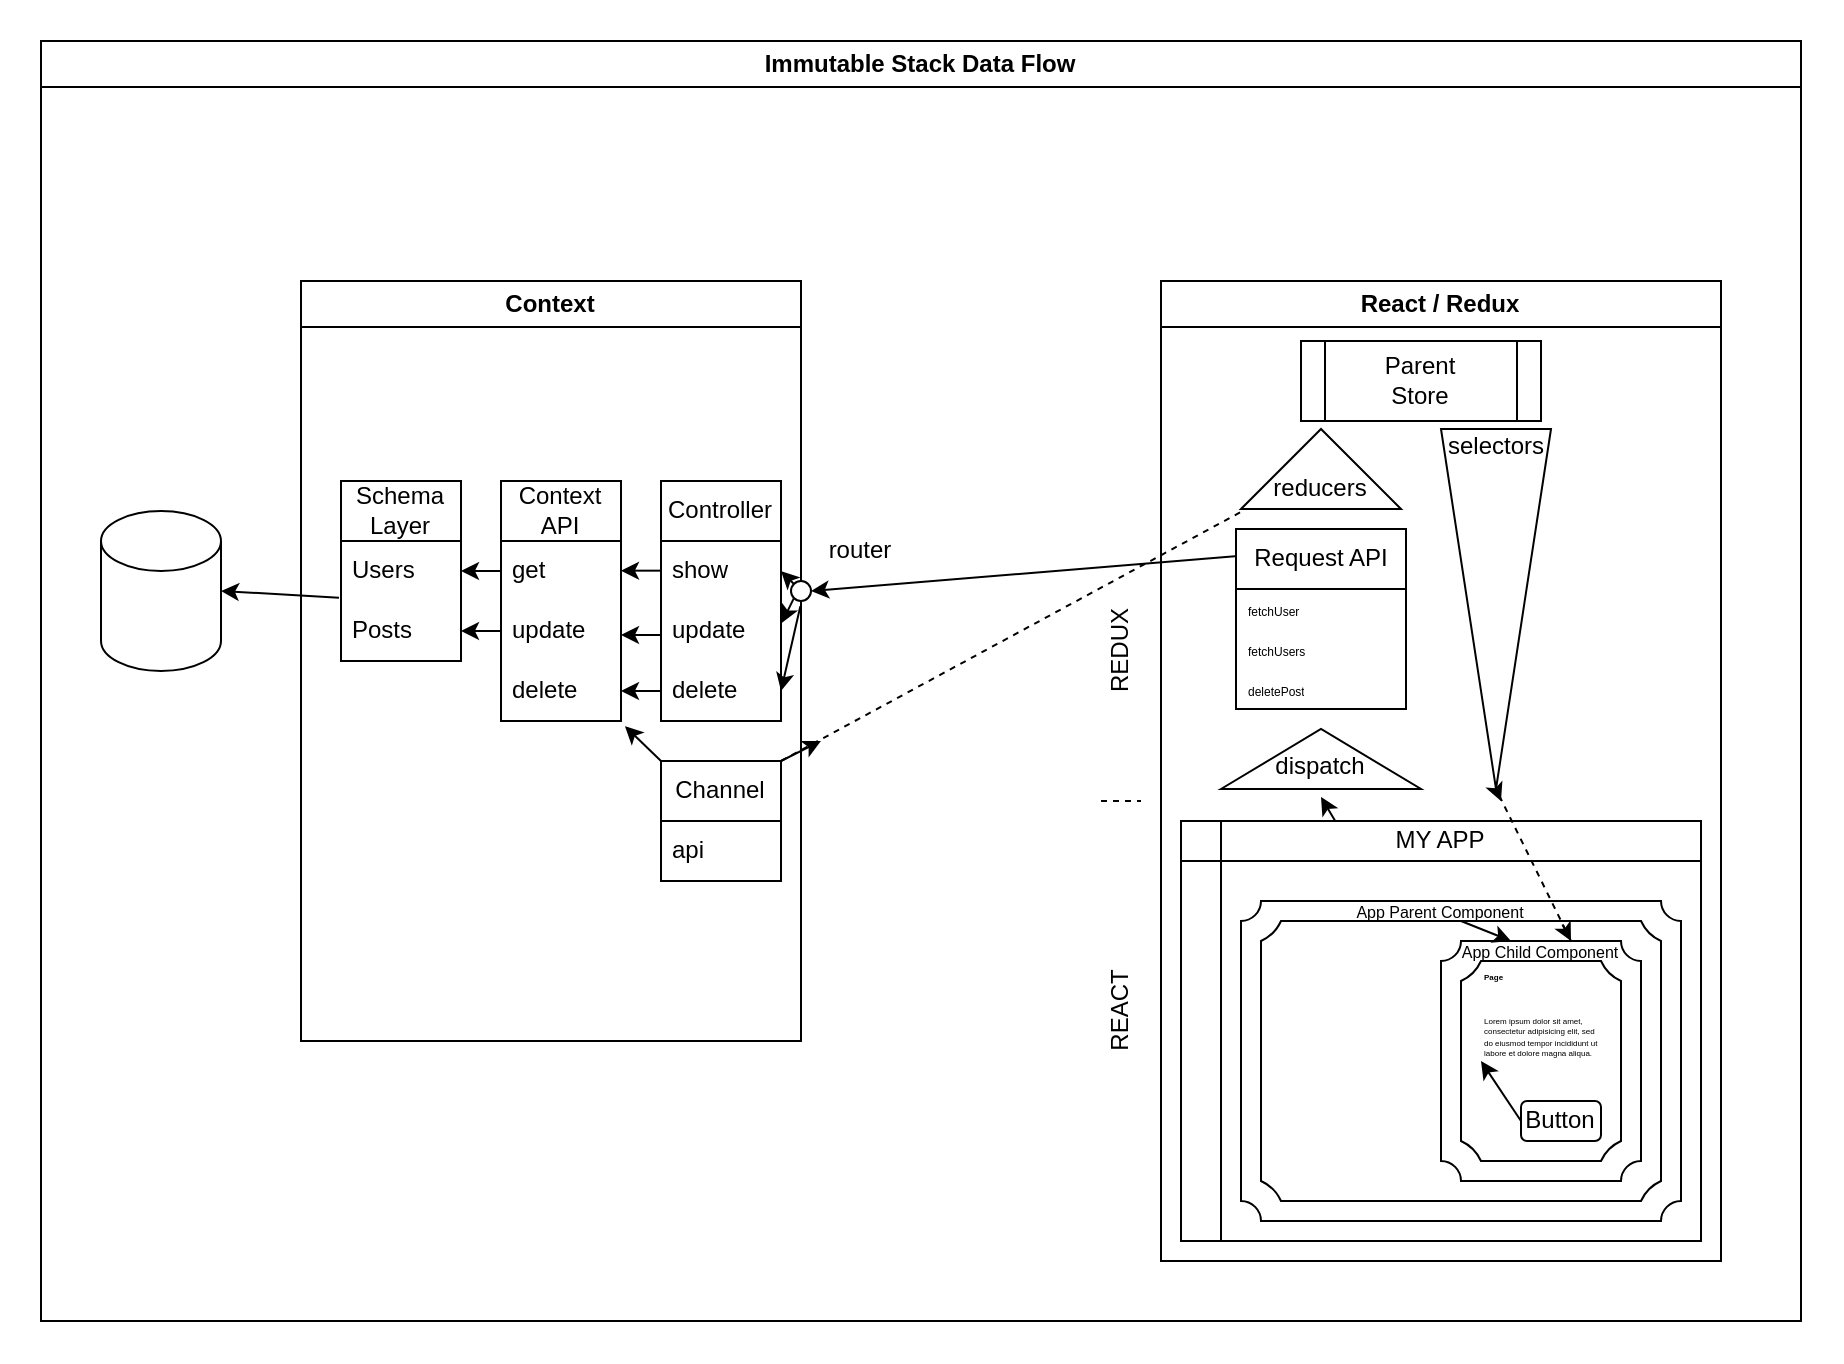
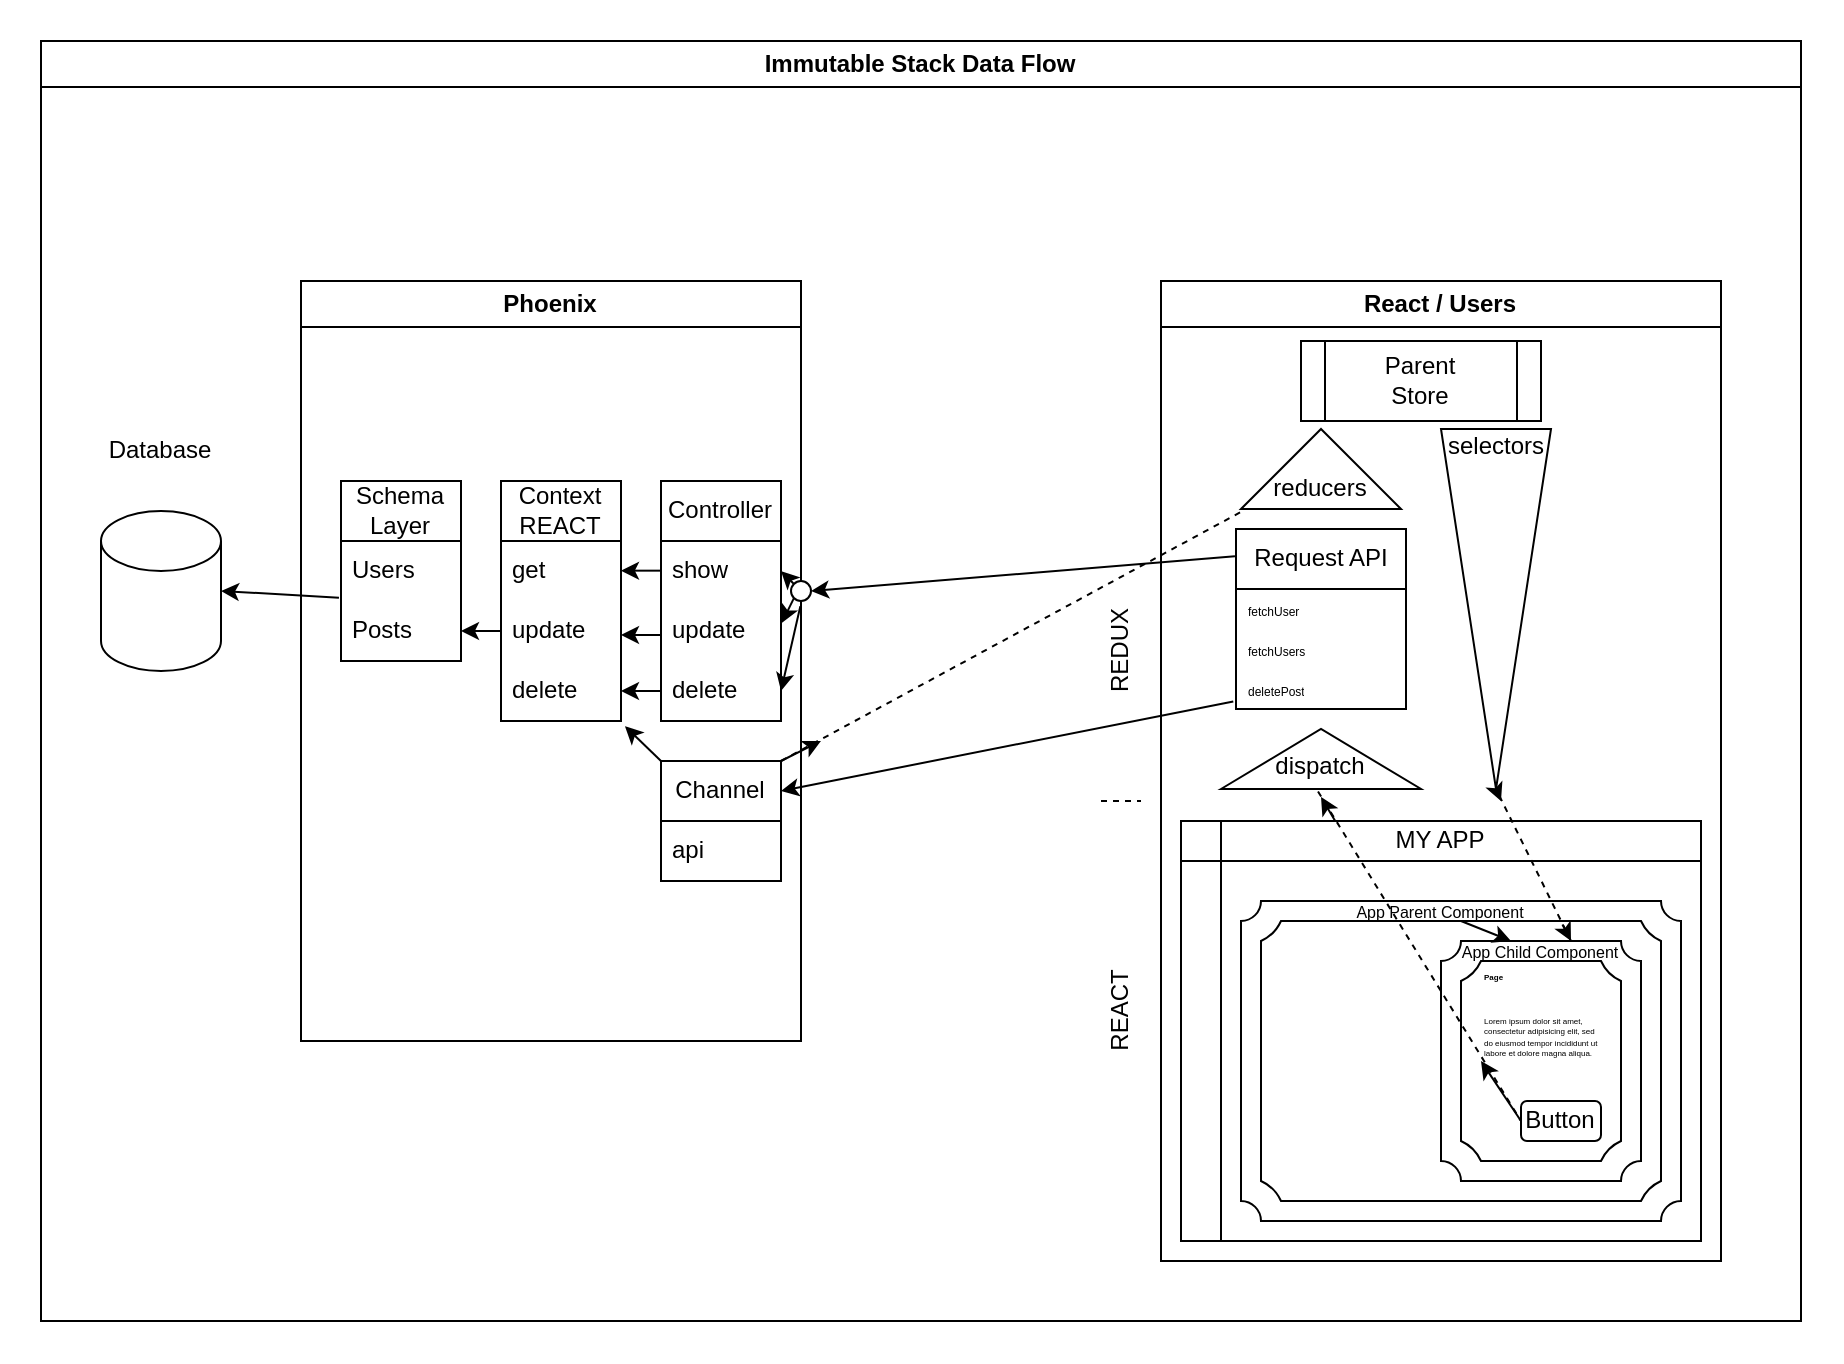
(551, 305) -> (551, 305)
(1441, 305) -> (1441, 305)
none -> (161, 451)
(561, 511) -> (561, 511)
(861, 551) -> none
(486, 571) -> none
none -> (1013, 745)
none -> (1424, 963)
